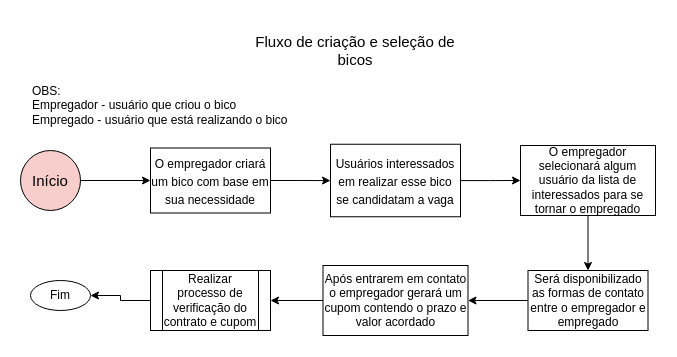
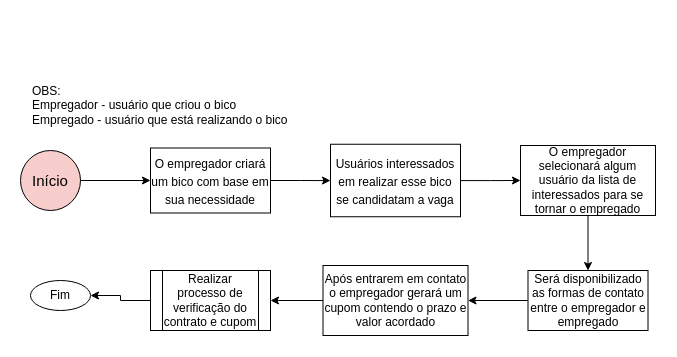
(356, 51) -> none
